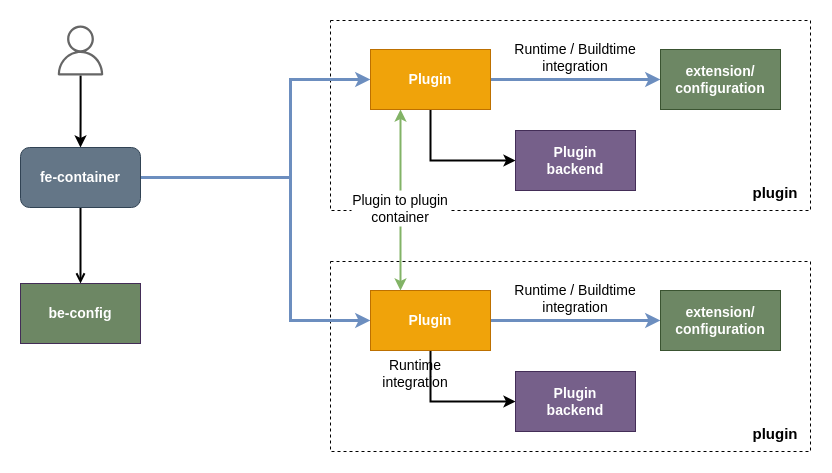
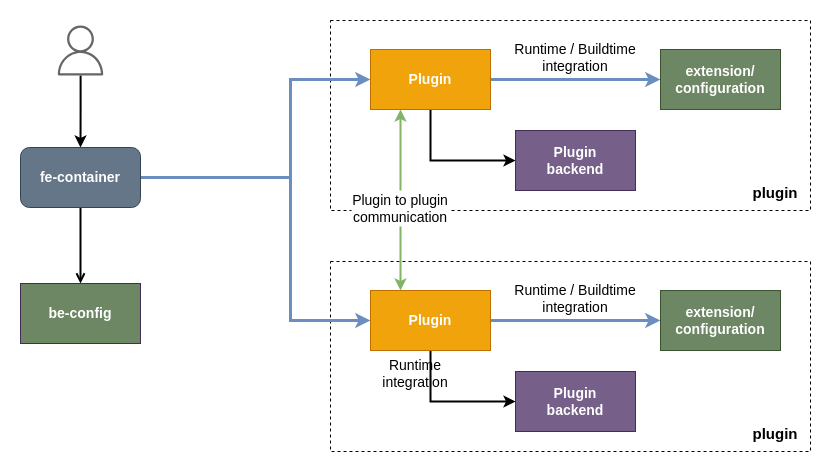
(401, 209) -> (401, 209)
